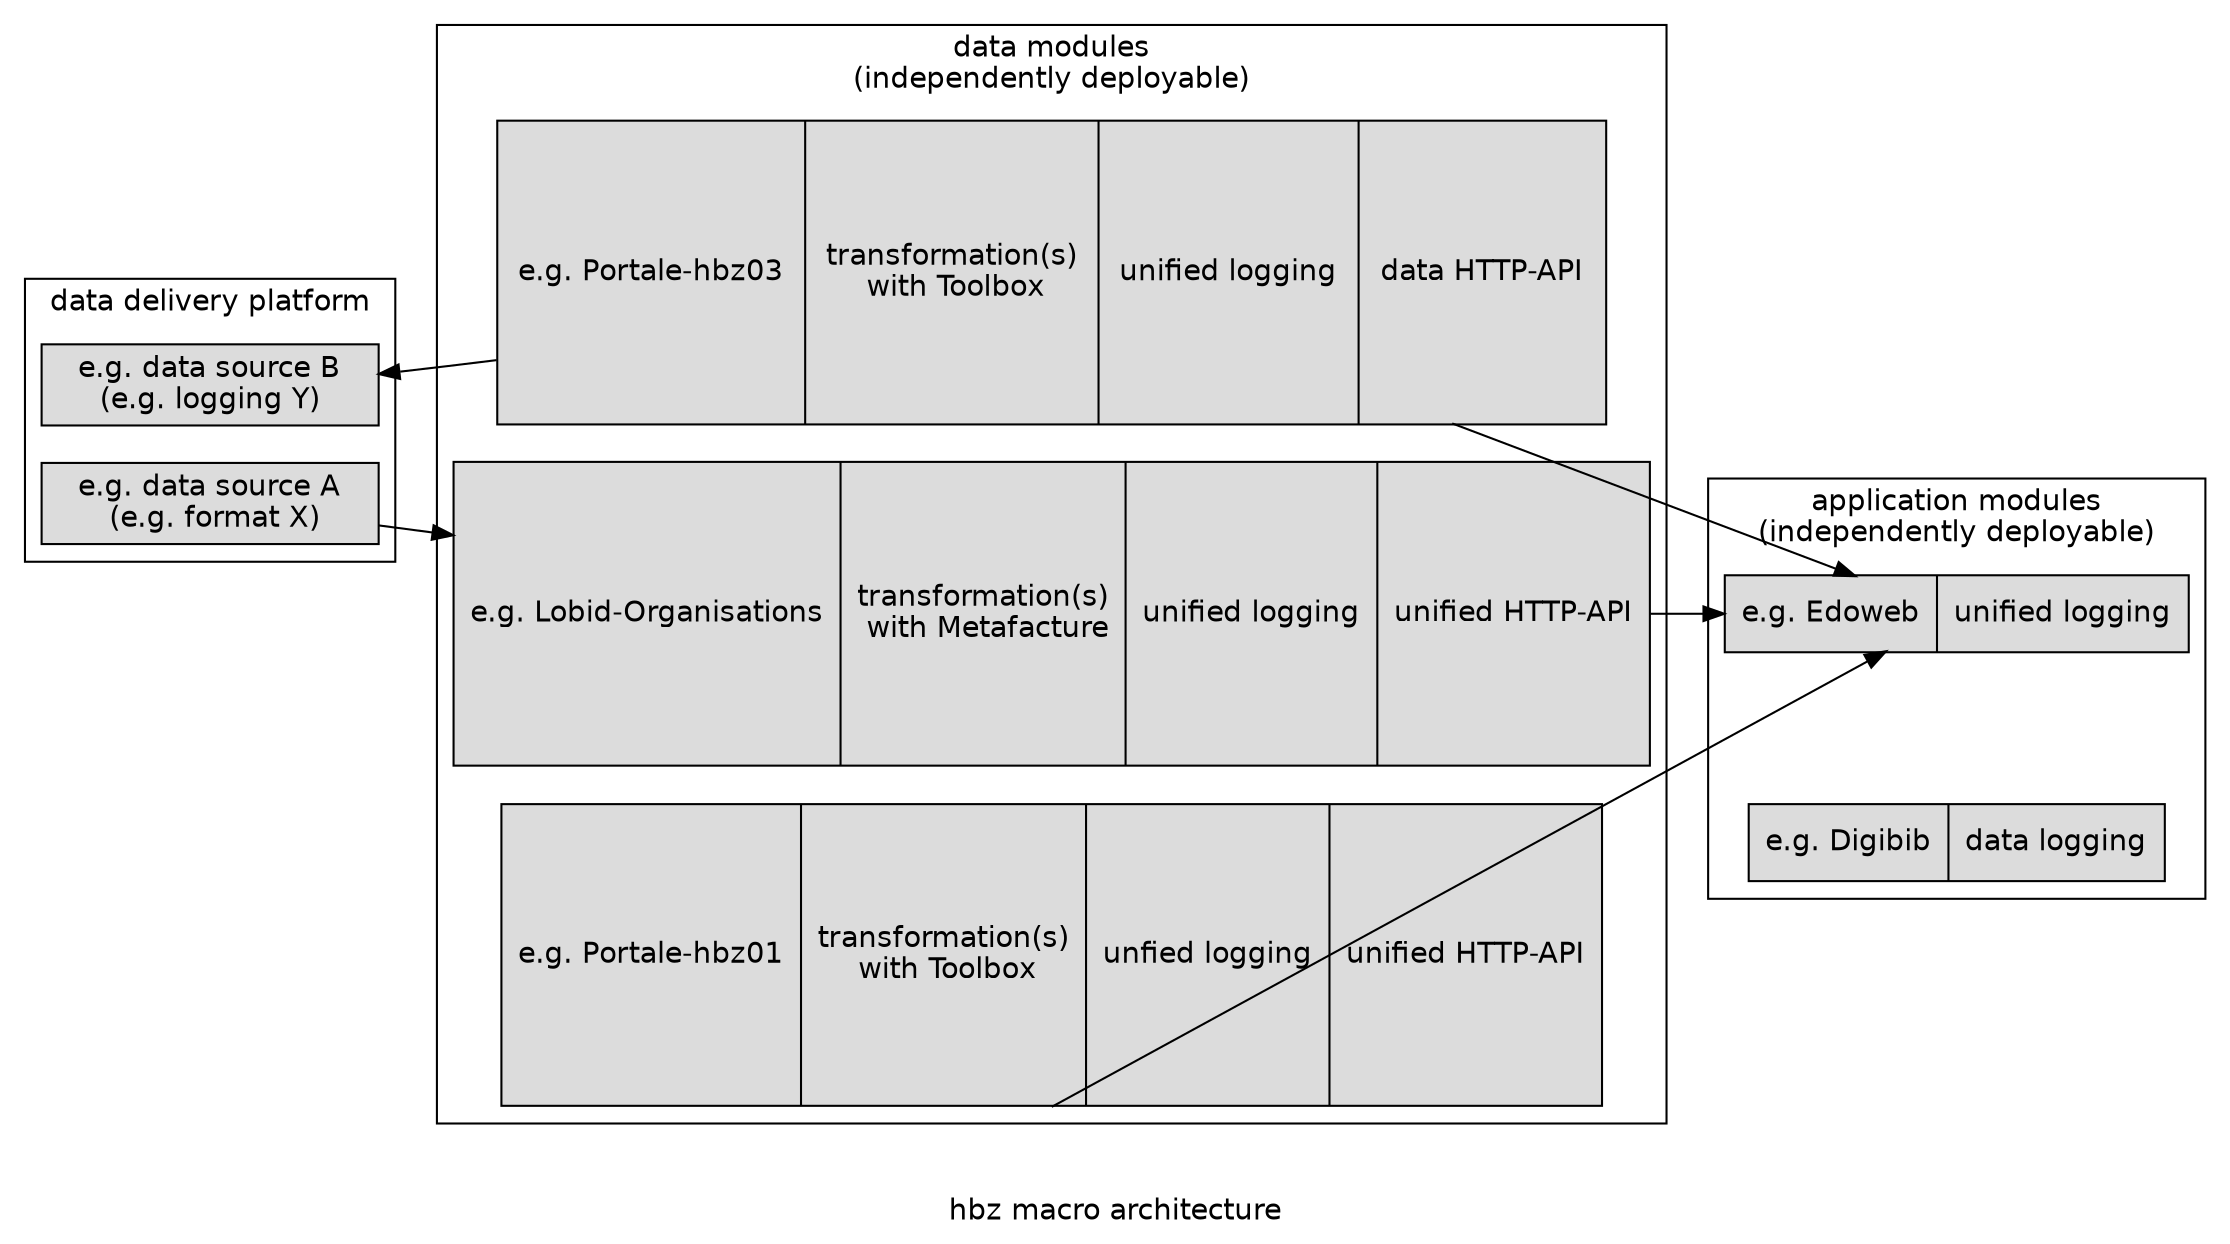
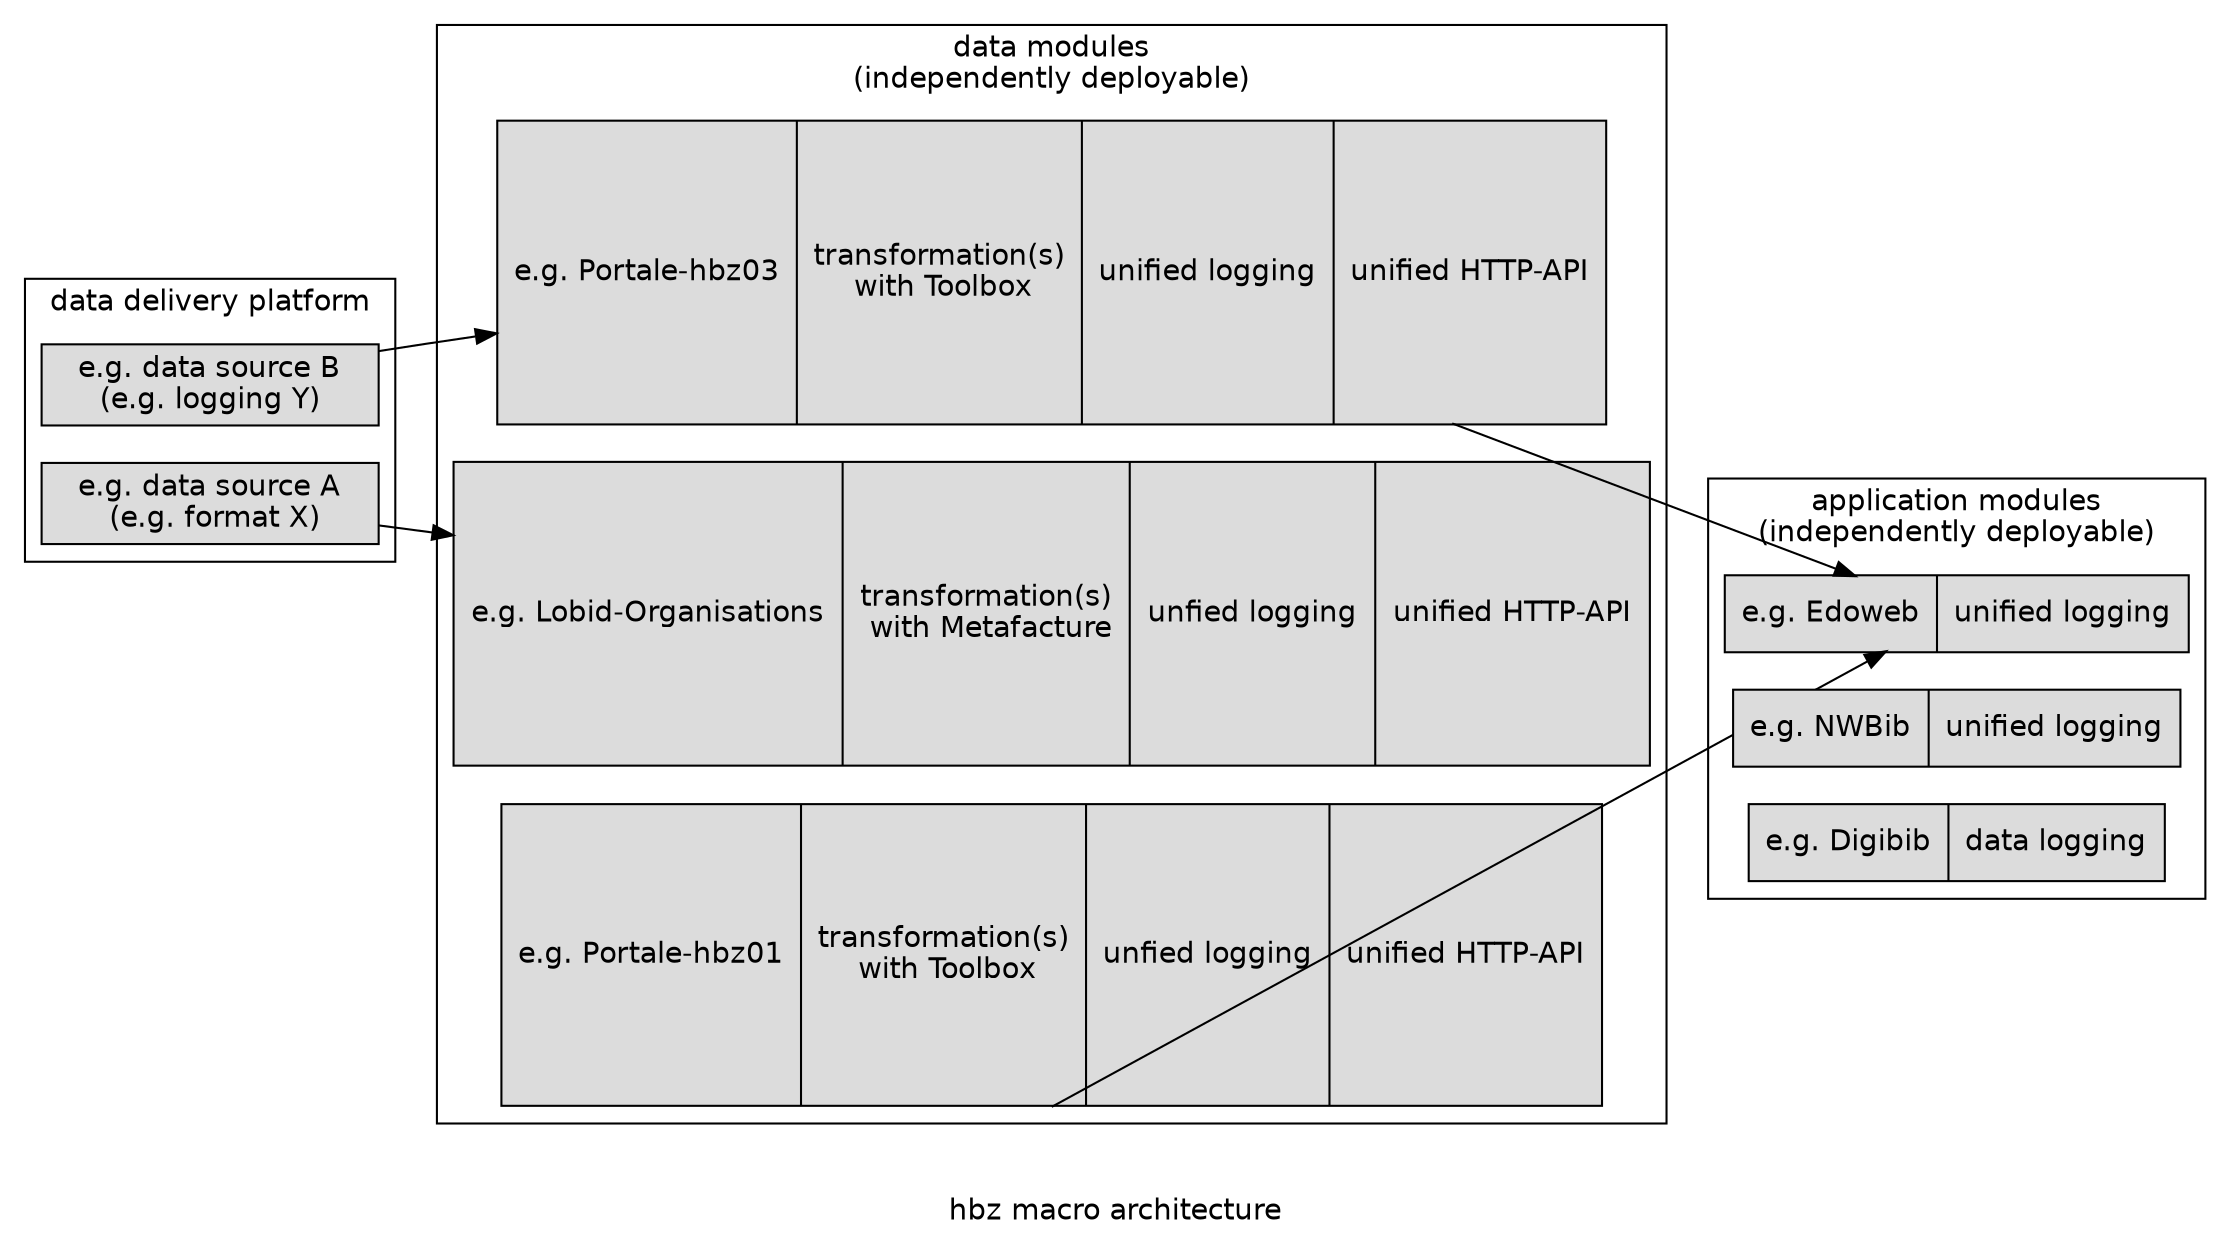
(1482, 272) -> (1470, 272)
(451, 366) -> (422, 344)
(1251, 613) -> (1252, 613)
(1680, 614) -> none
none -> (1957, 728)
